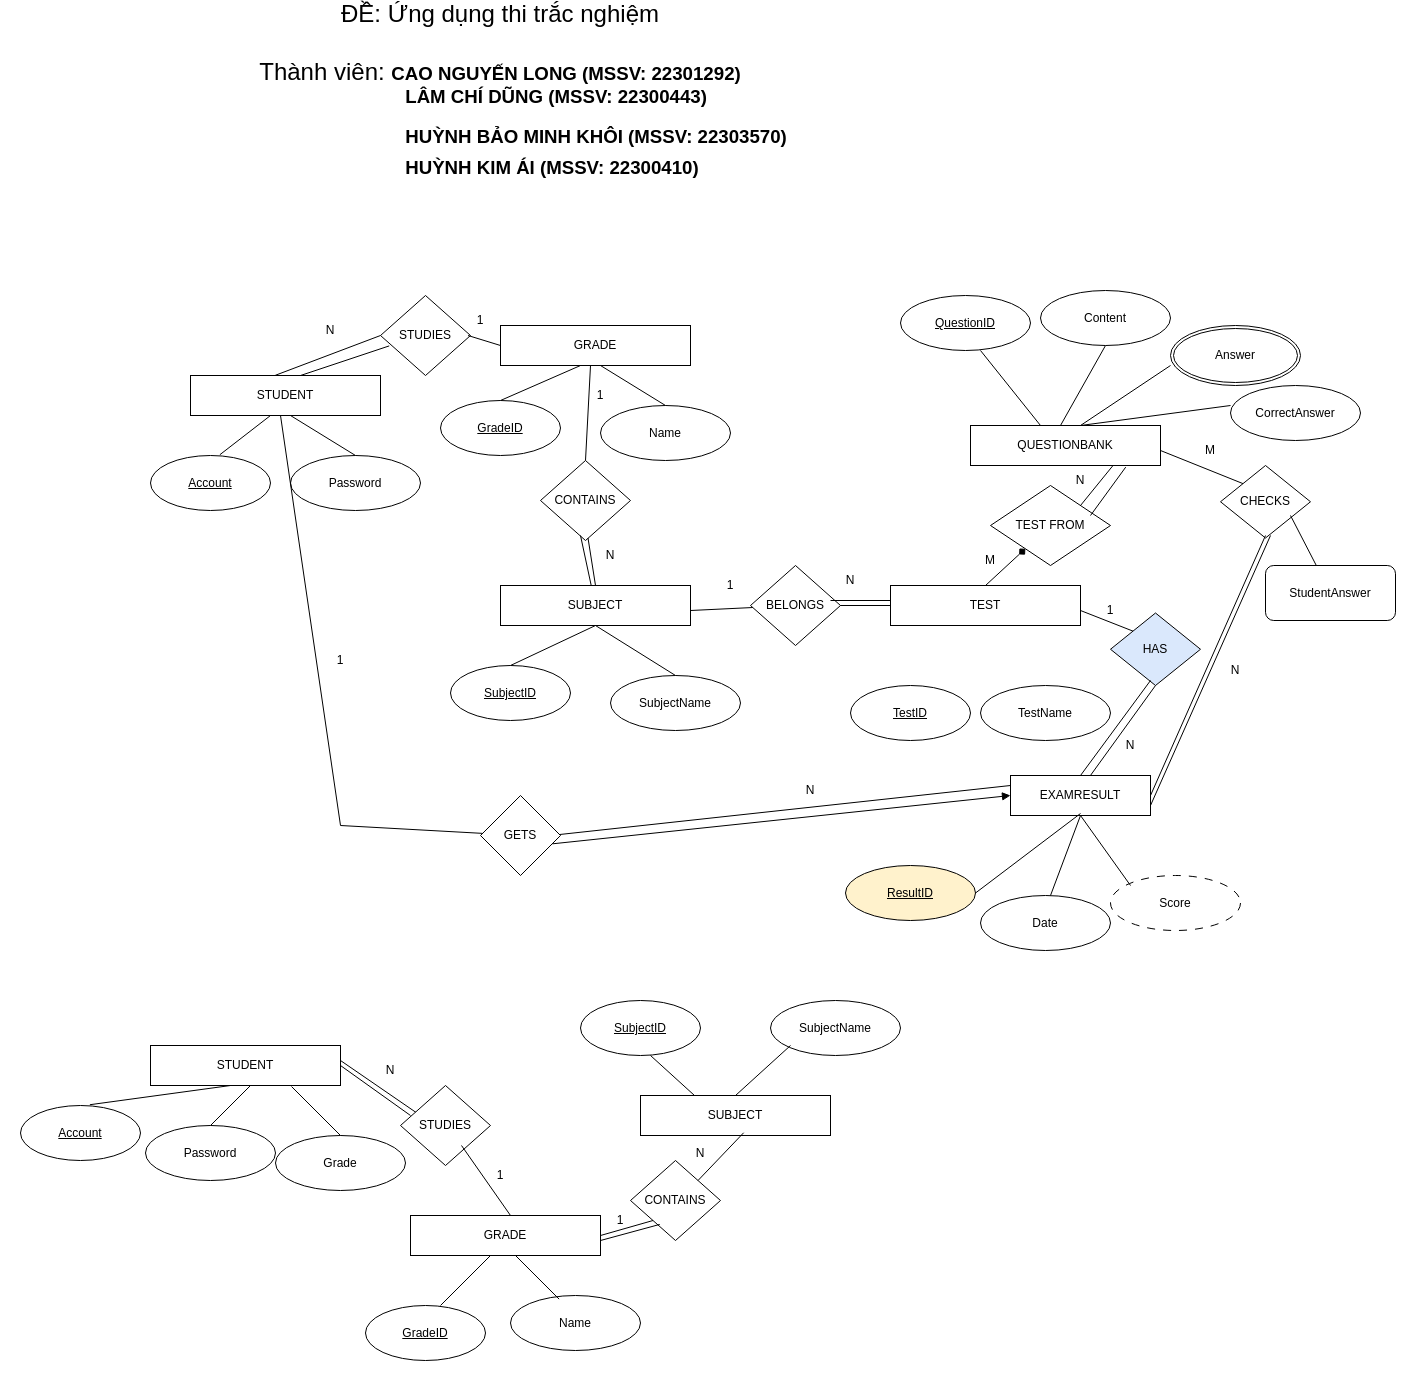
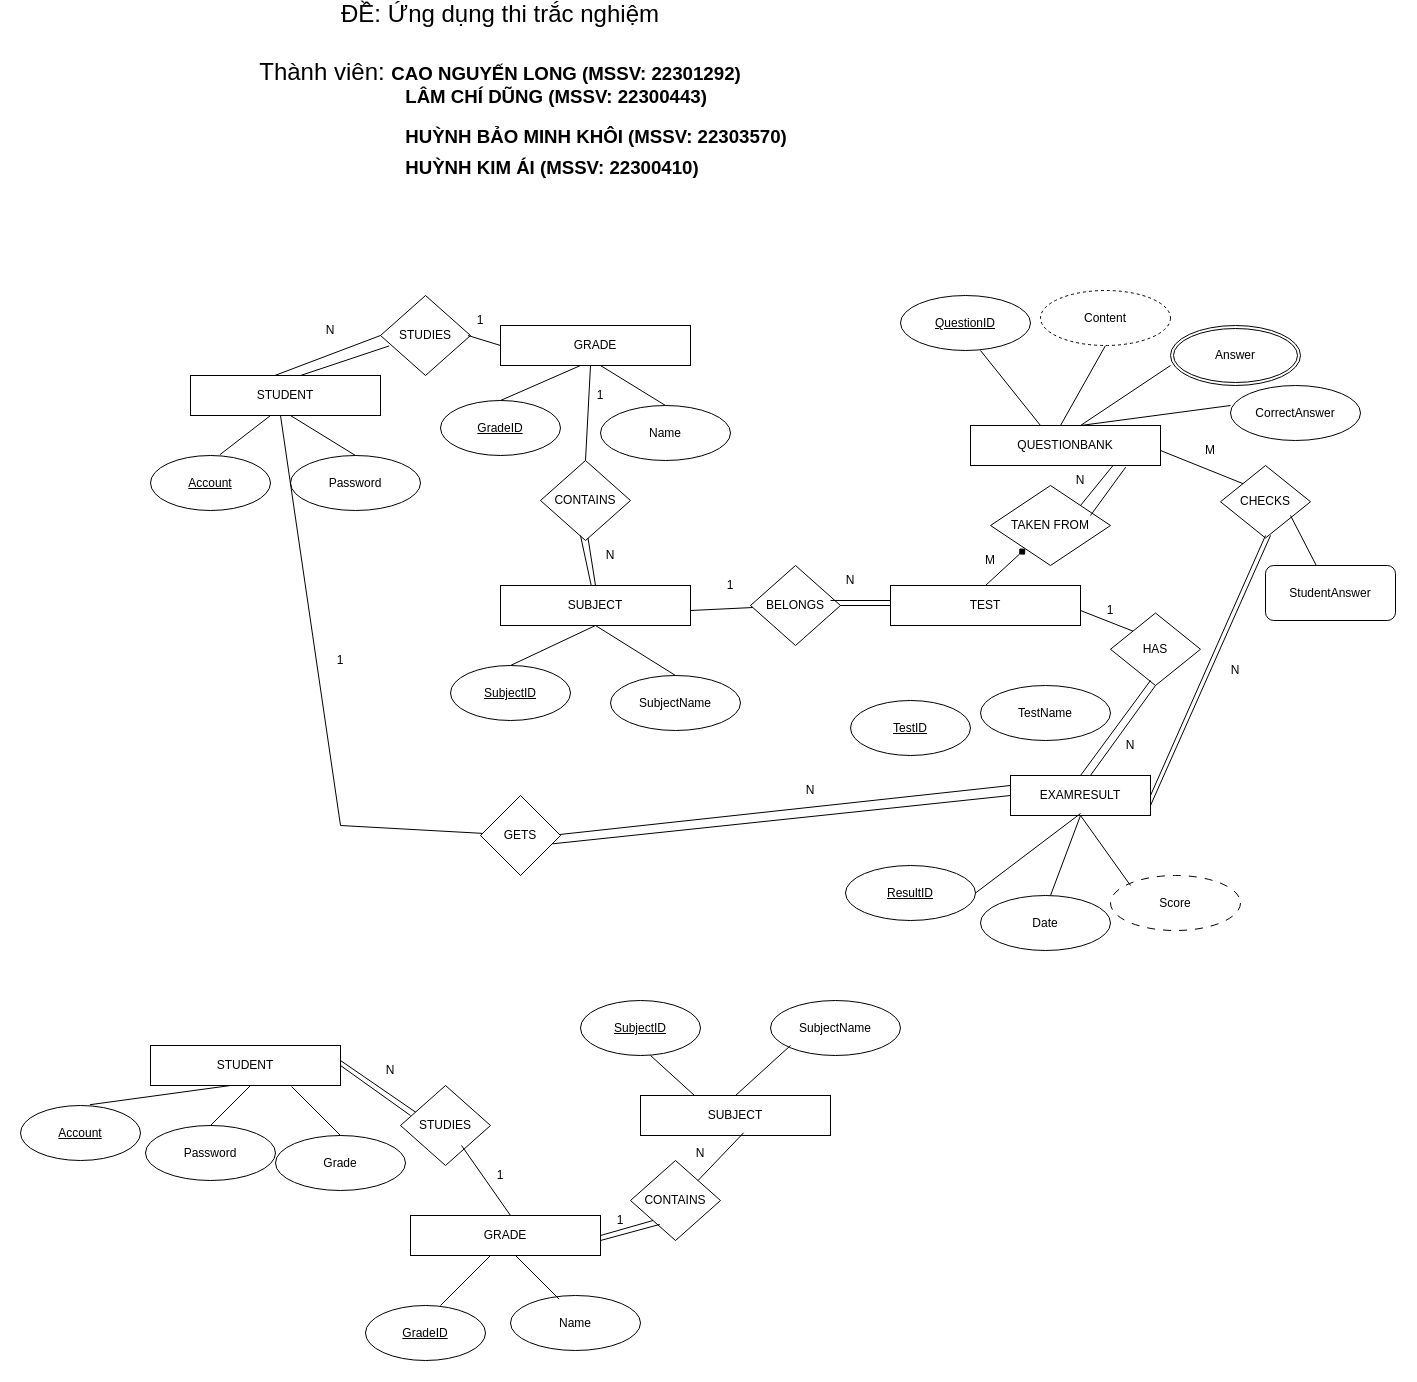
(1106, 318) -> (1106, 318)
(1051, 526) -> (1051, 526)
(1156, 649) -> (1156, 649)
(911, 713) -> (911, 728)
(1001, 796) -> (1004, 796)
(911, 893) -> (911, 893)
